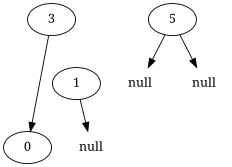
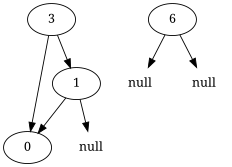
(172, 20) -> (172, 20)
none -> (62, 47)
none -> (55, 112)
